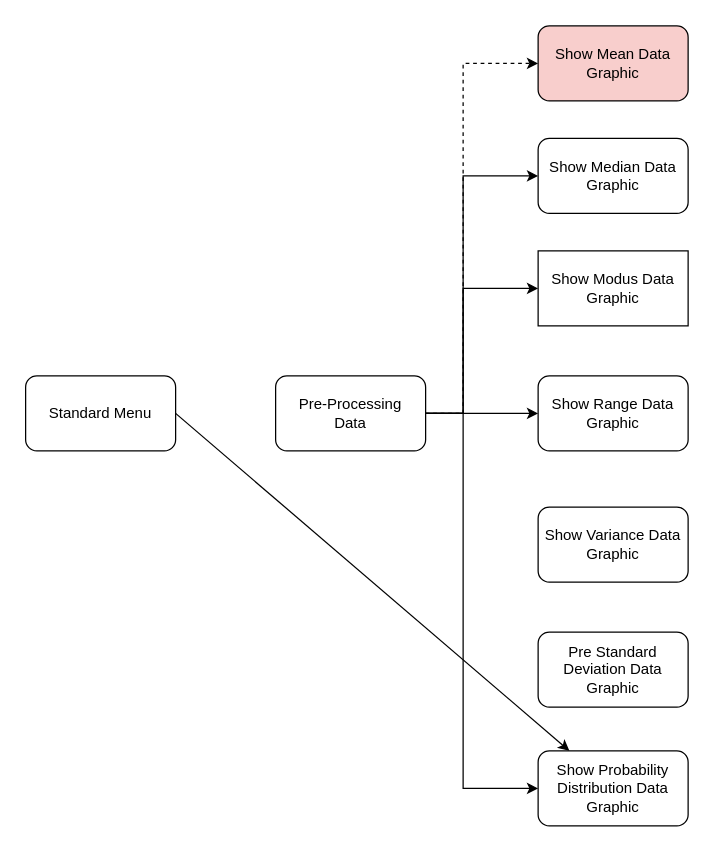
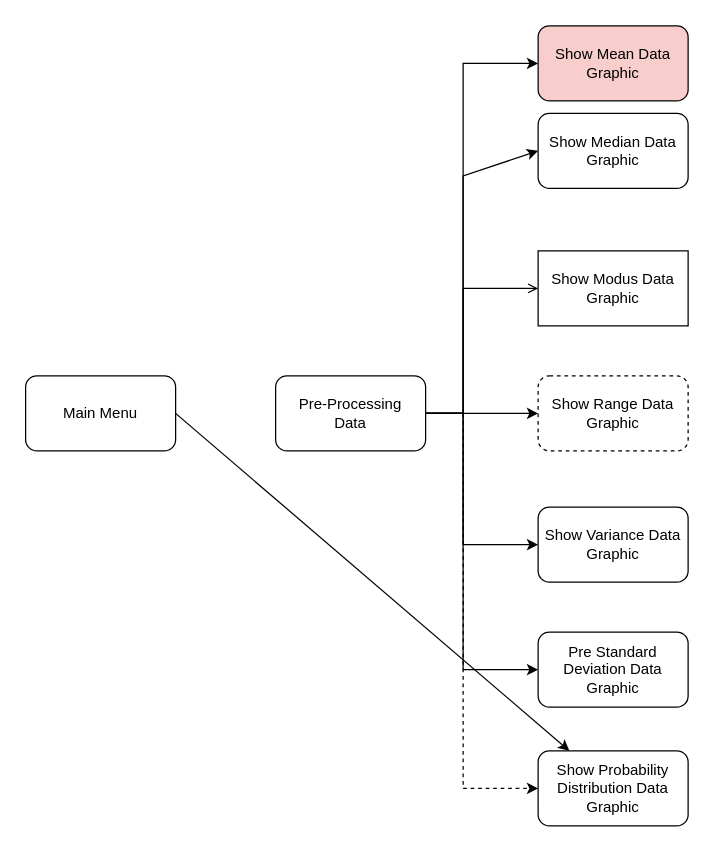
(463, 86) -> (463, 86)
(613, 176) -> (613, 151)
(528, 288) -> (530, 288)
(101, 413) -> (101, 413)
(613, 413) -> (613, 413)
none -> (498, 544)
none -> (498, 669)
(463, 763) -> (463, 763)
